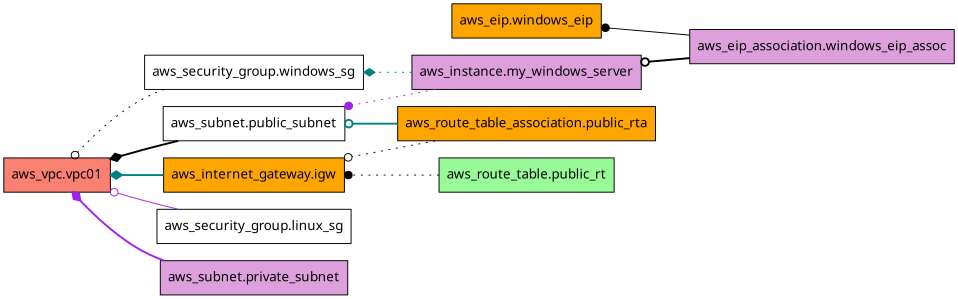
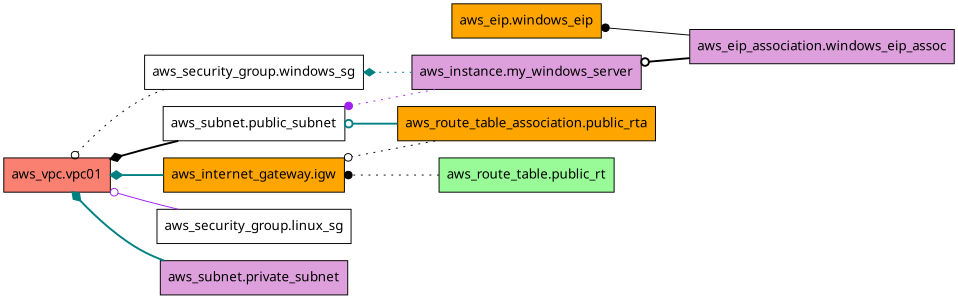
(119, 235) -> (119, 235)
